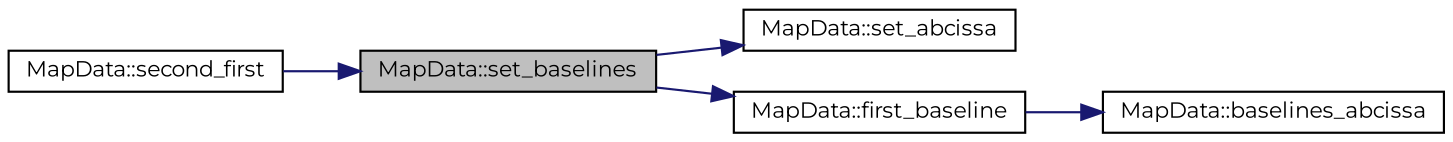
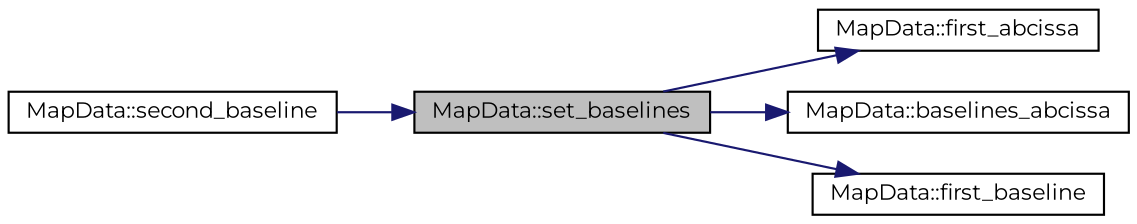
(880, 30) -> (958, 30)
(146, 71) -> (173, 112)
(1053, 112) -> (738, 112)
